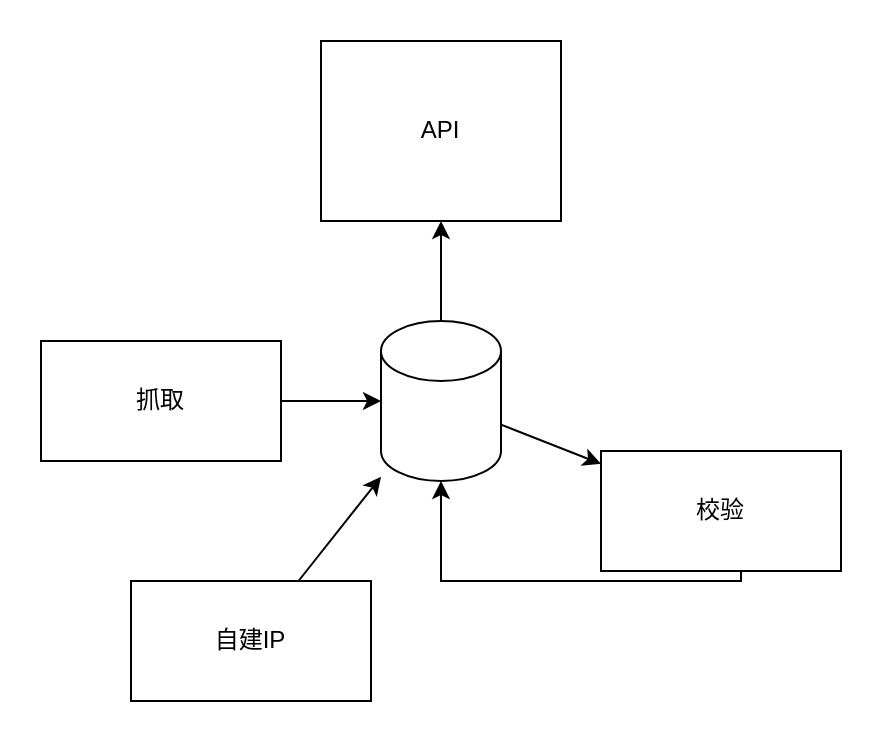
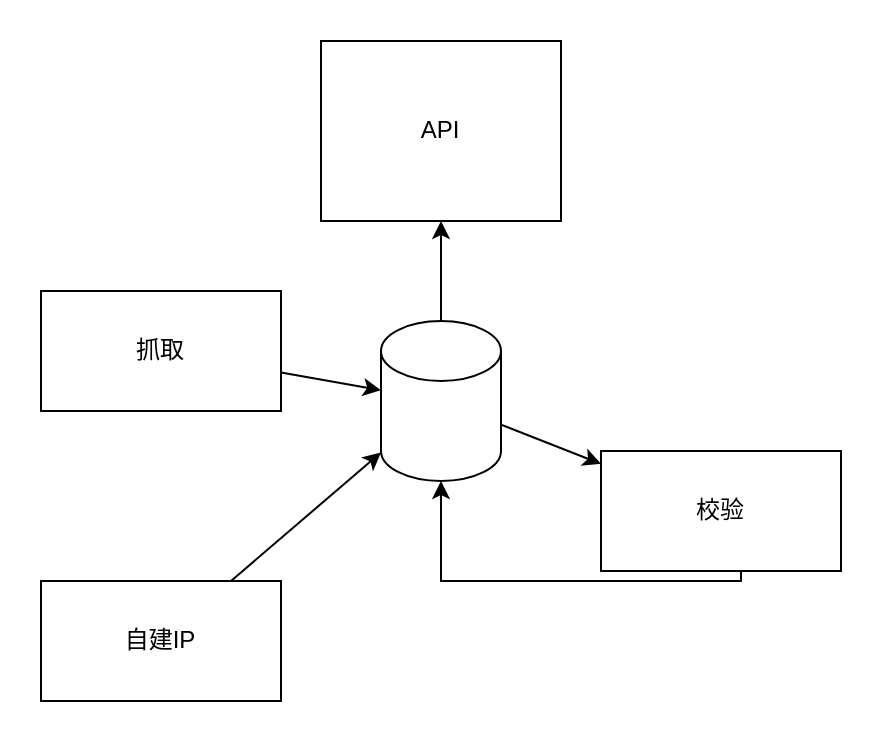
(161, 401) -> (161, 351)
(251, 641) -> (161, 641)
